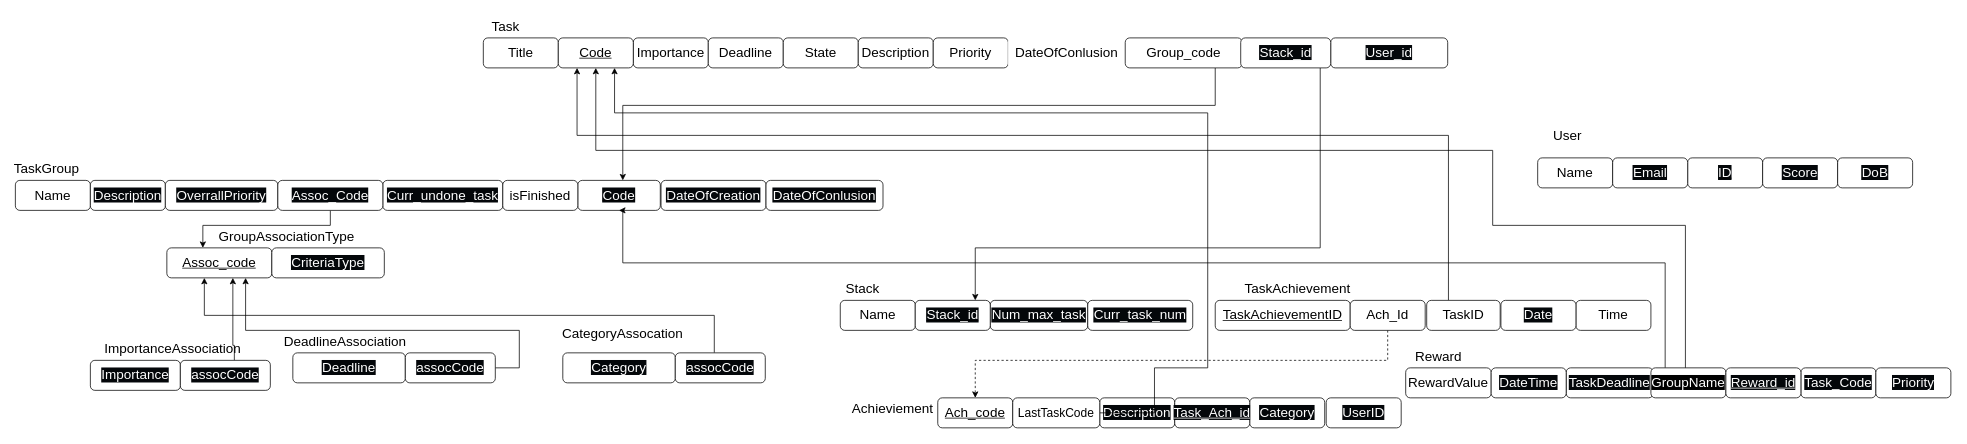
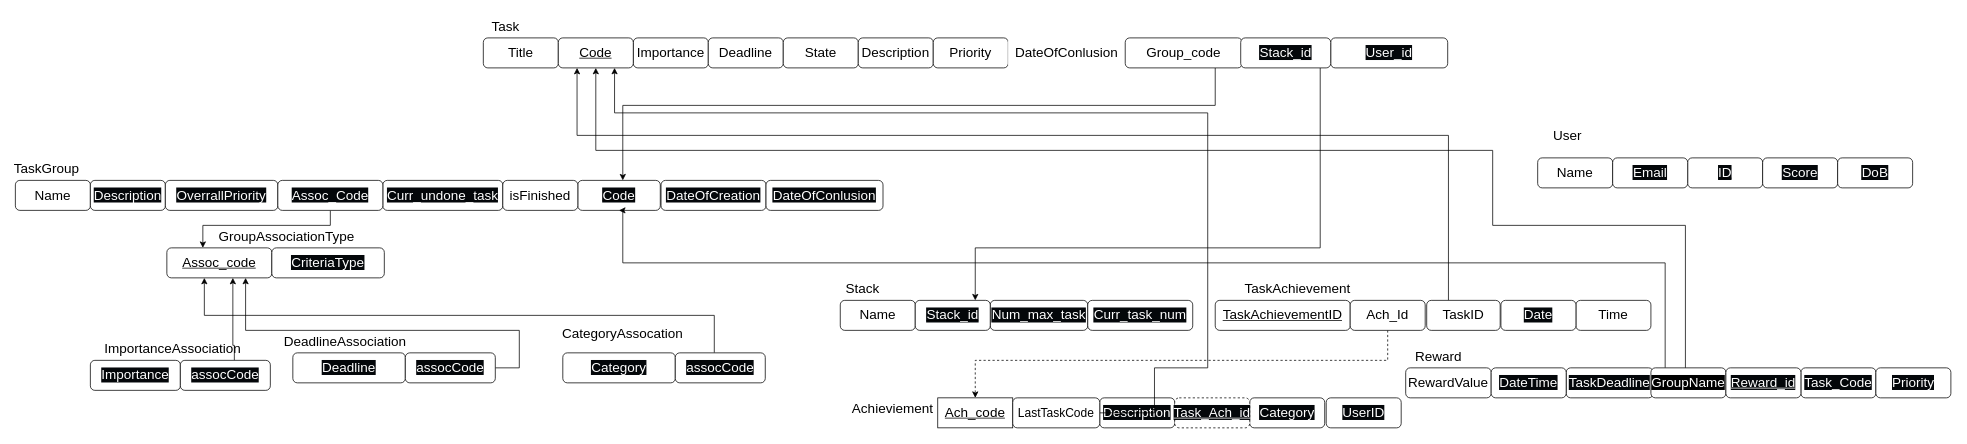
(975, 413) -> (975, 413)
(1212, 413) -> (1212, 413)
